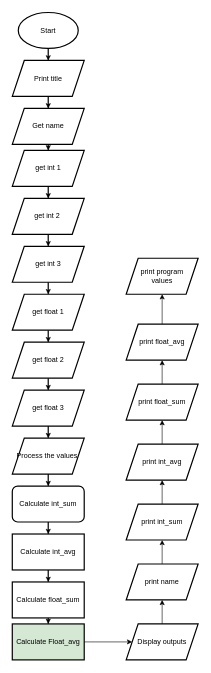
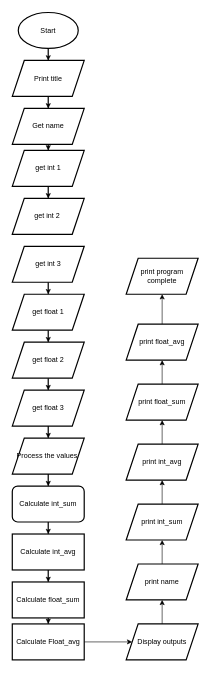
(48, 242) -> none
(162, 276) -> (162, 276)
(48, 642) -> (48, 642)
